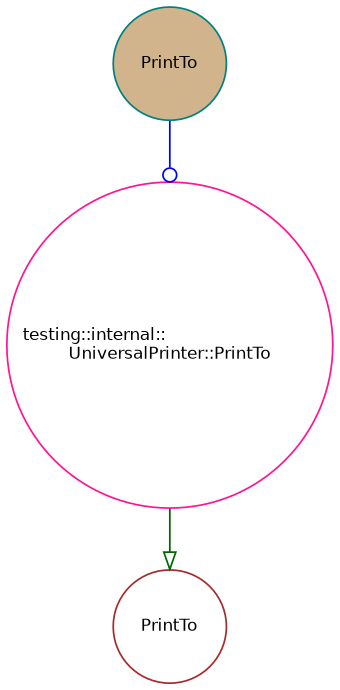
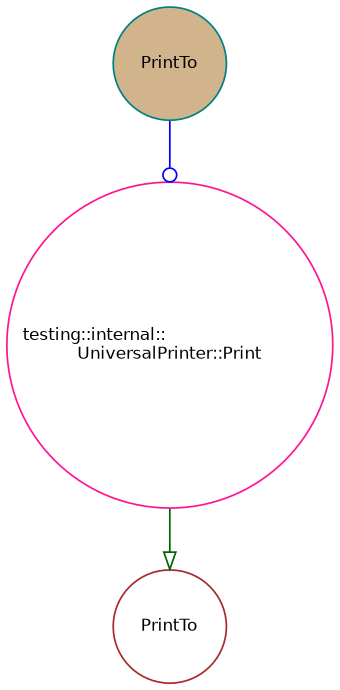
(170, 345) -> (170, 345)
